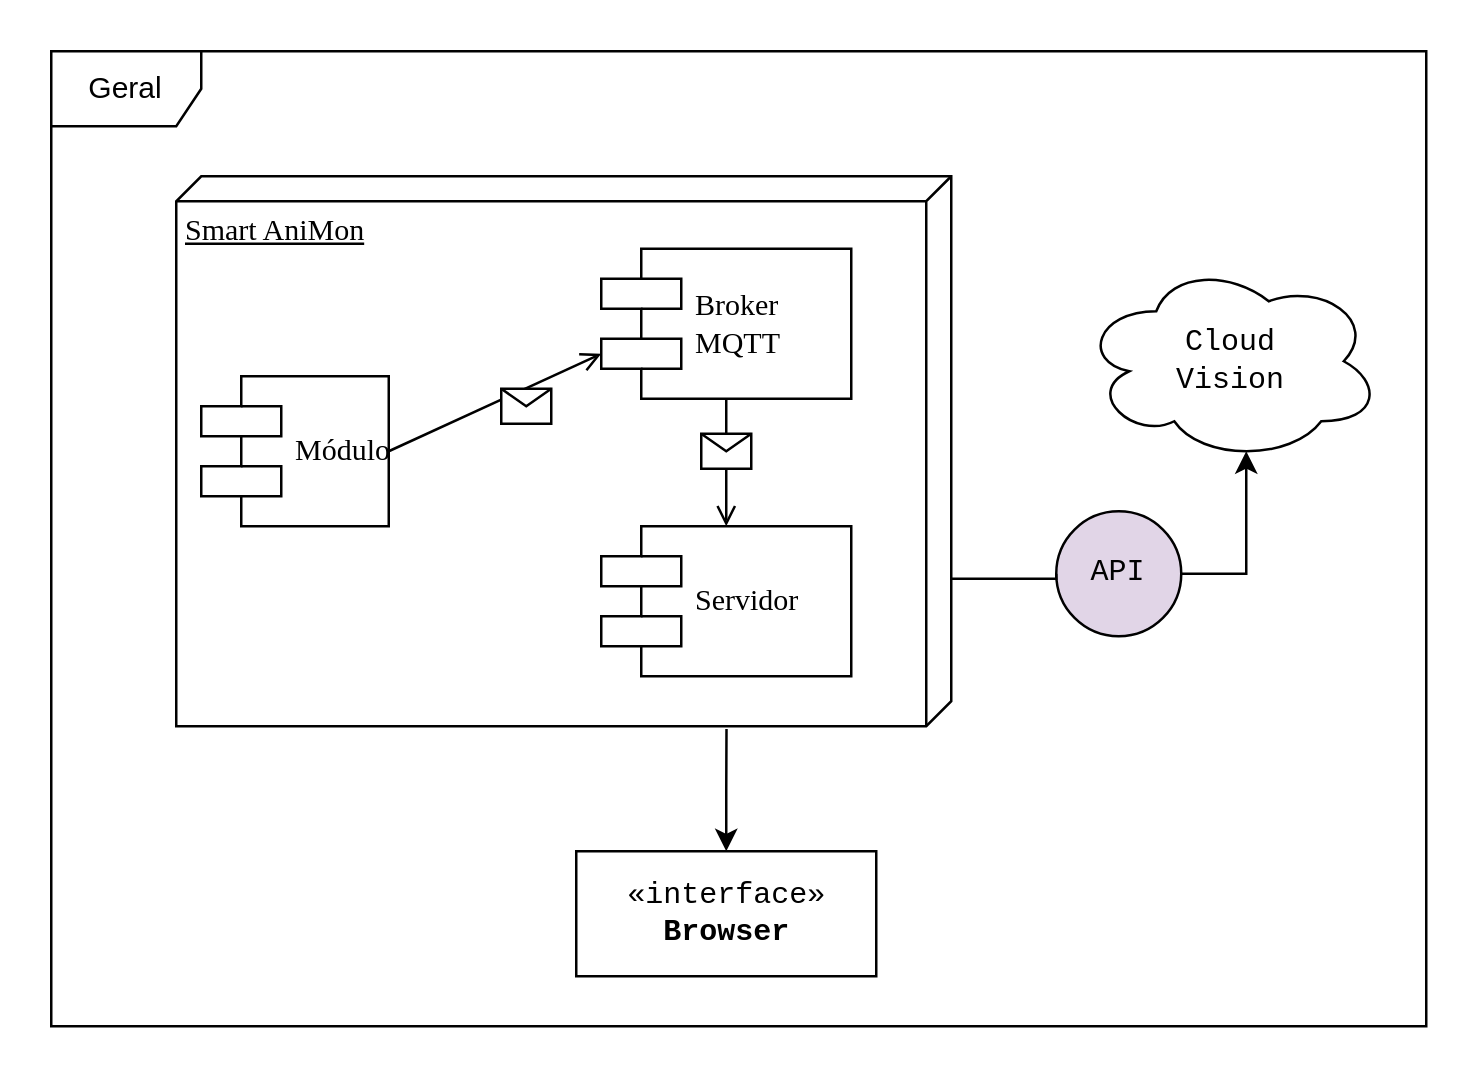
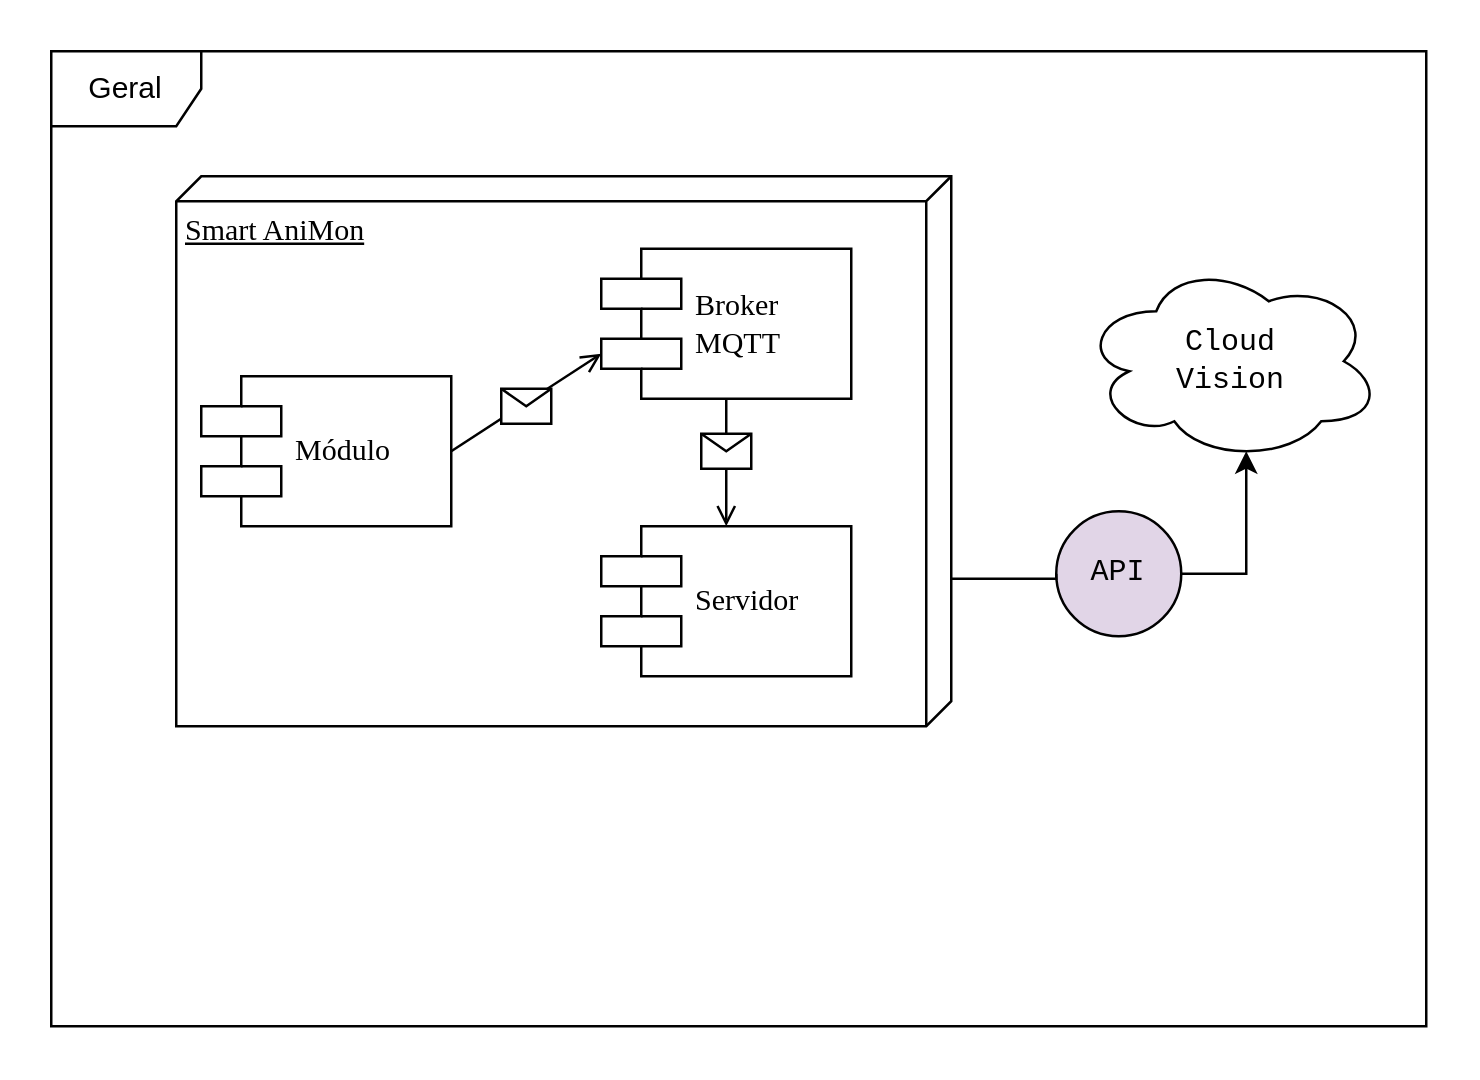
(295, 451) -> (326, 451)
(726, 783) -> none
(726, 914) -> none
